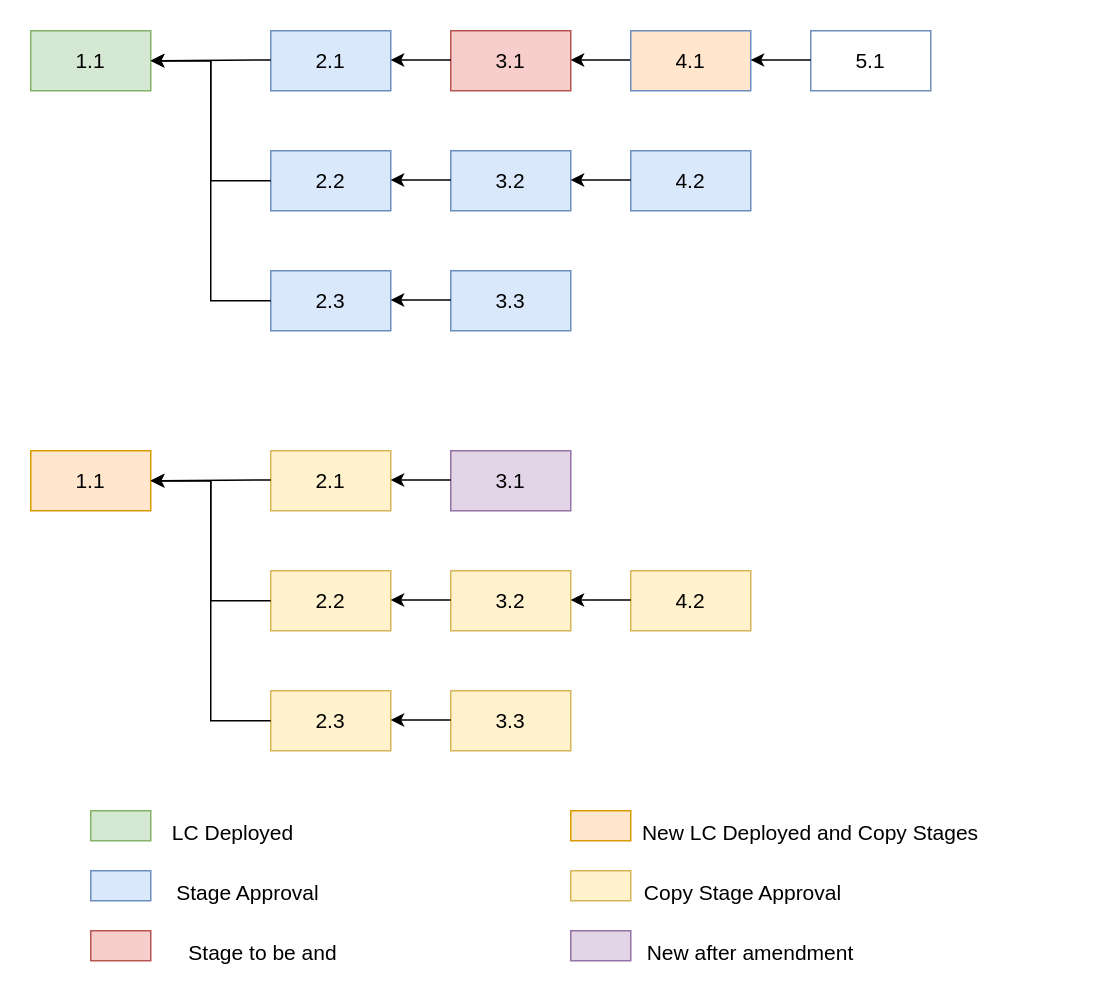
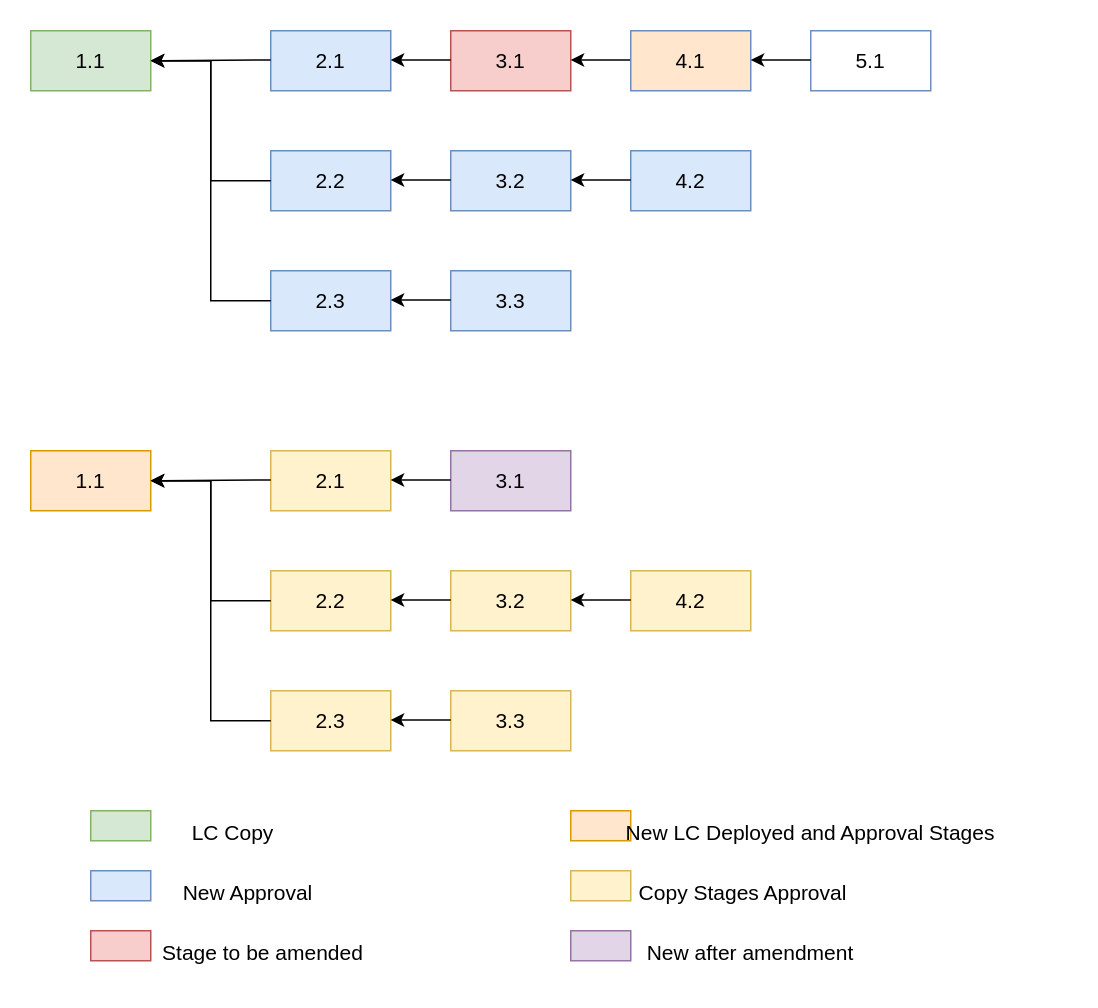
(233, 833) -> (233, 833)
(811, 833) -> (811, 833)
(248, 893) -> (248, 893)
(743, 893) -> (743, 893)
(263, 953) -> (263, 953)
